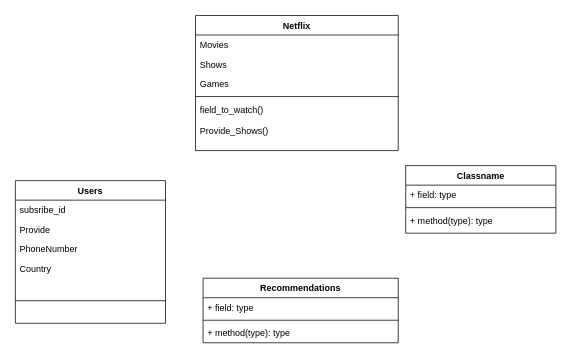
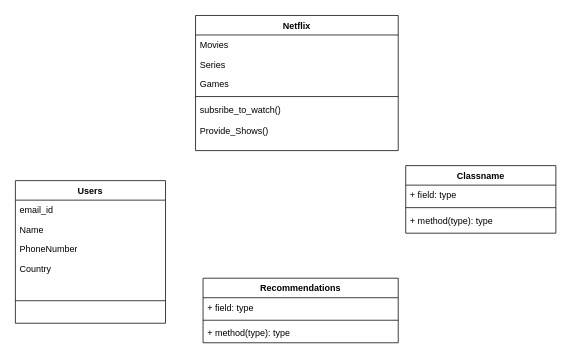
(212, 65) -> (214, 65)
(238, 115) -> (247, 115)
(45, 211) -> (37, 211)
(36, 230) -> (30, 230)
